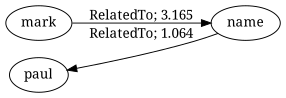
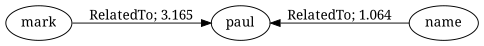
(137, 23) -> (137, 23)
